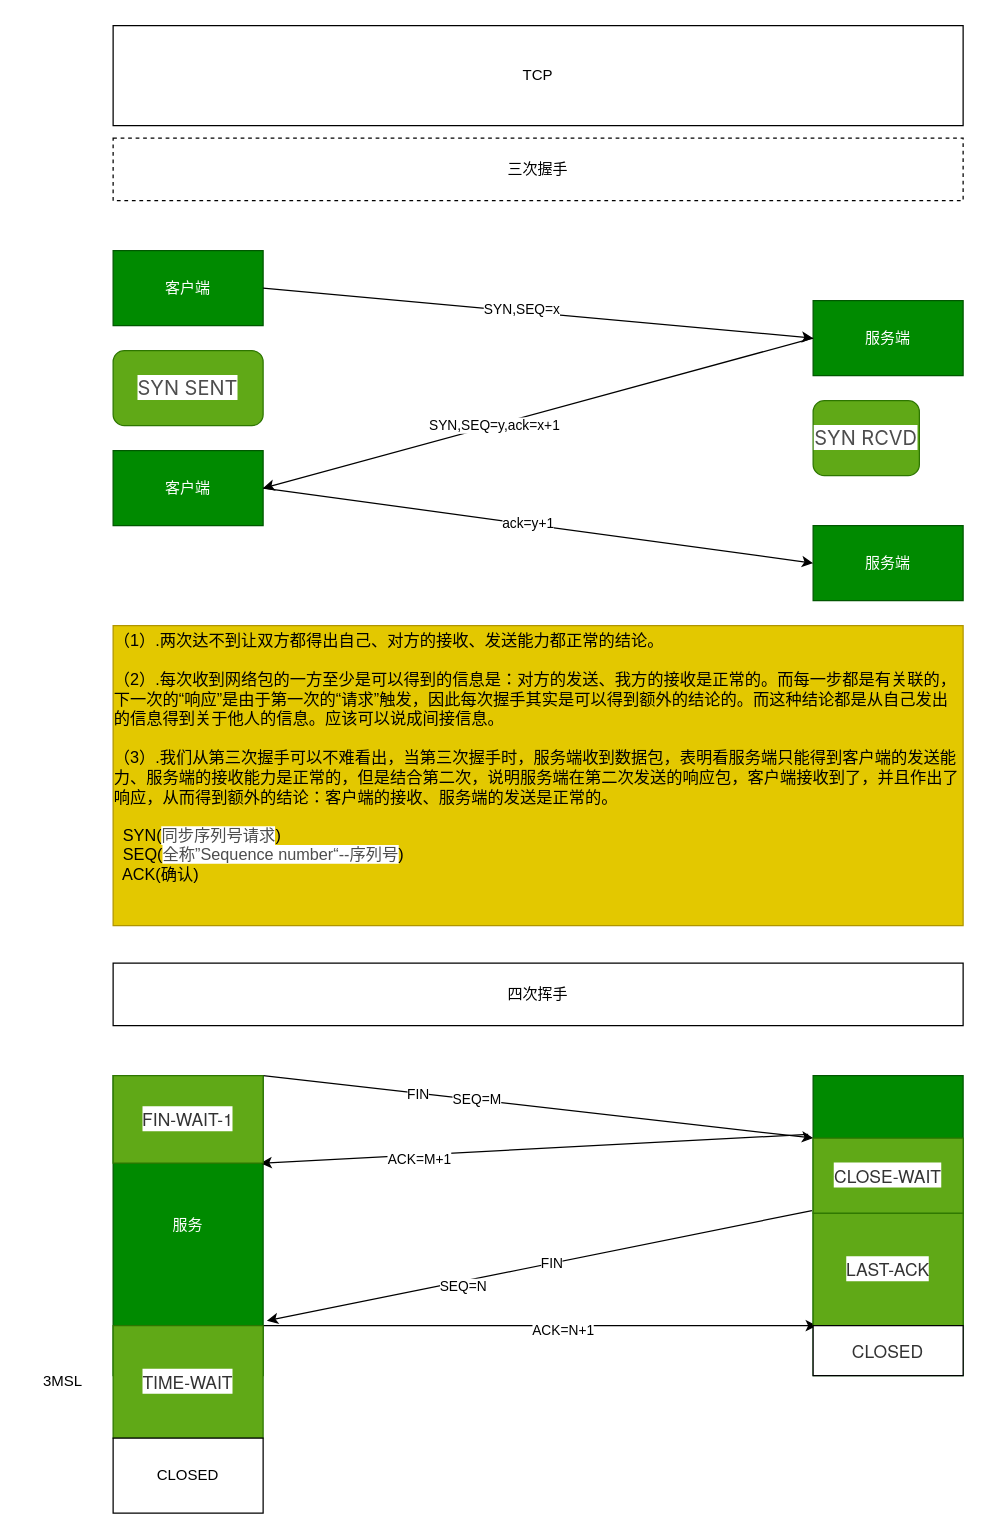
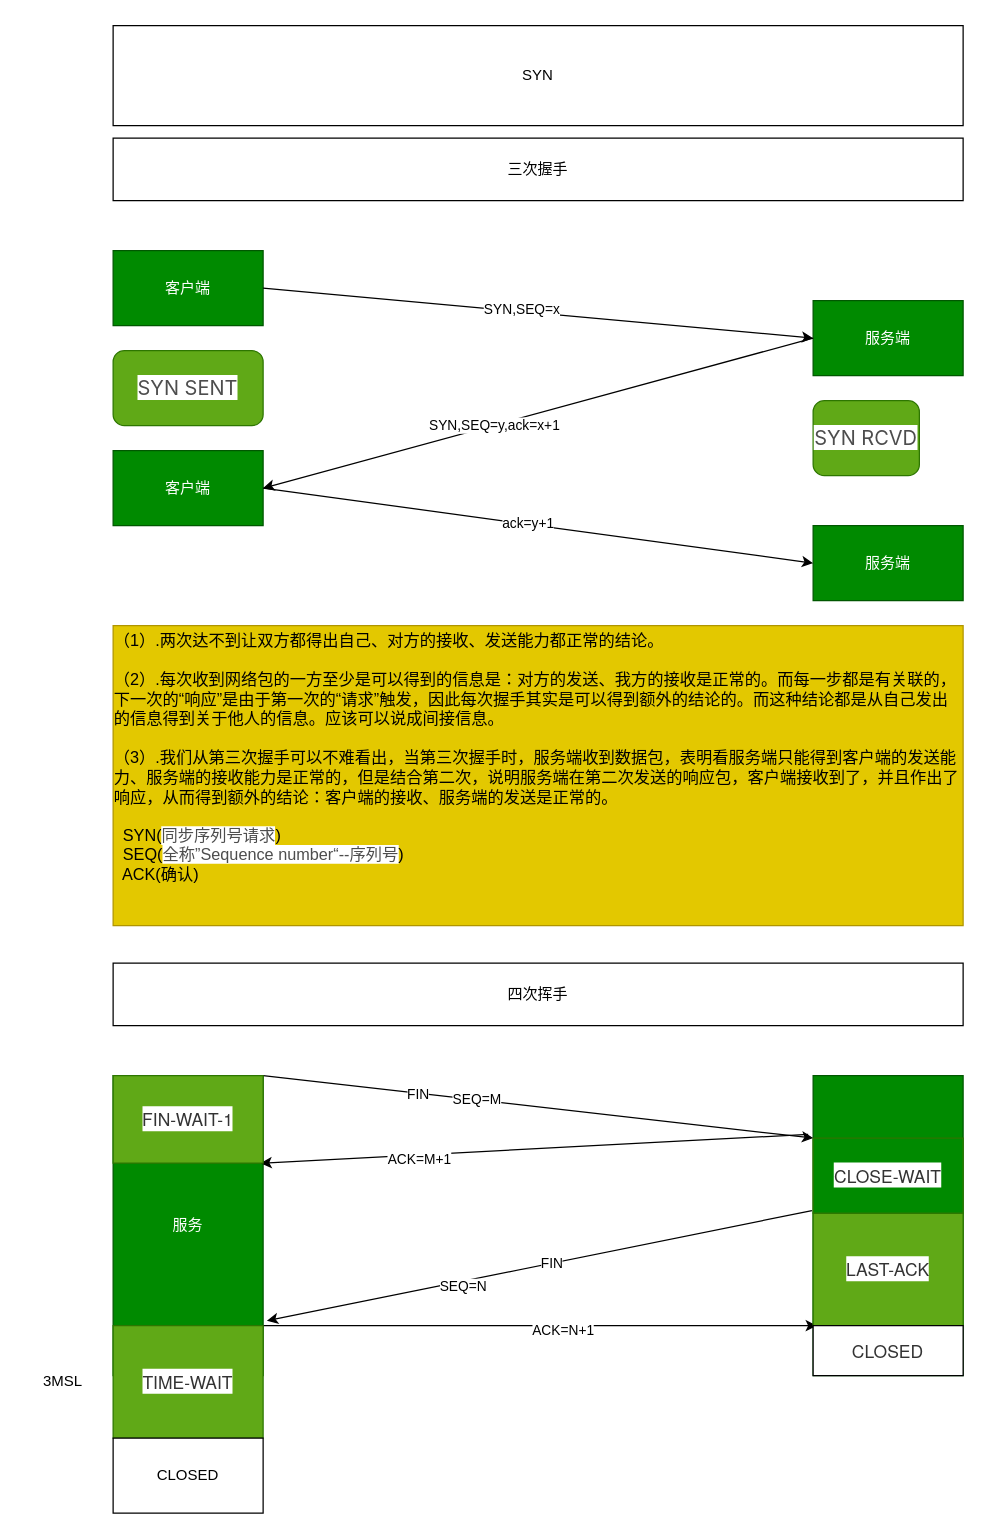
(538, 76) -> (538, 76)
(538, 169) -> (538, 169)
(888, 1176) -> (888, 1176)
